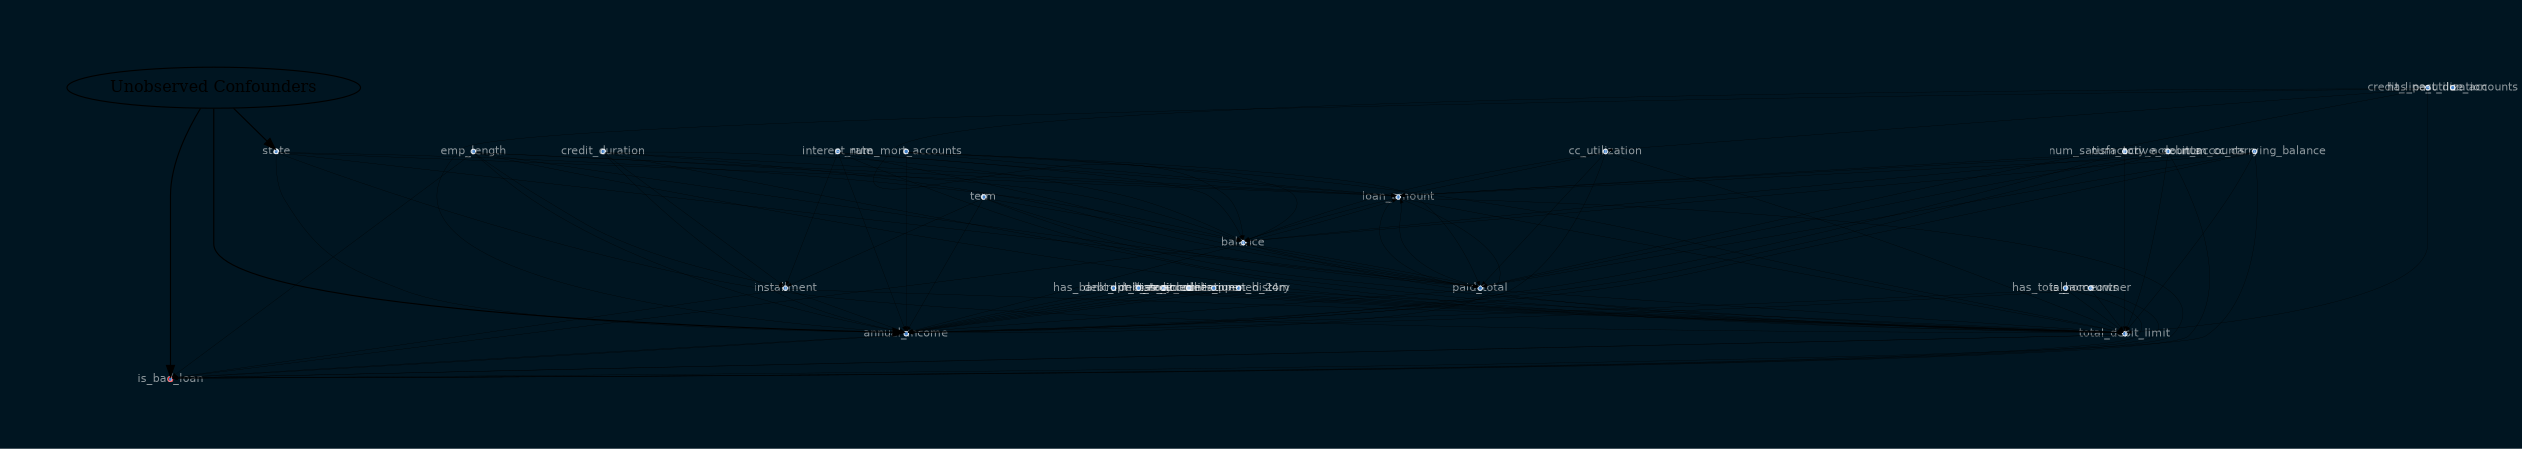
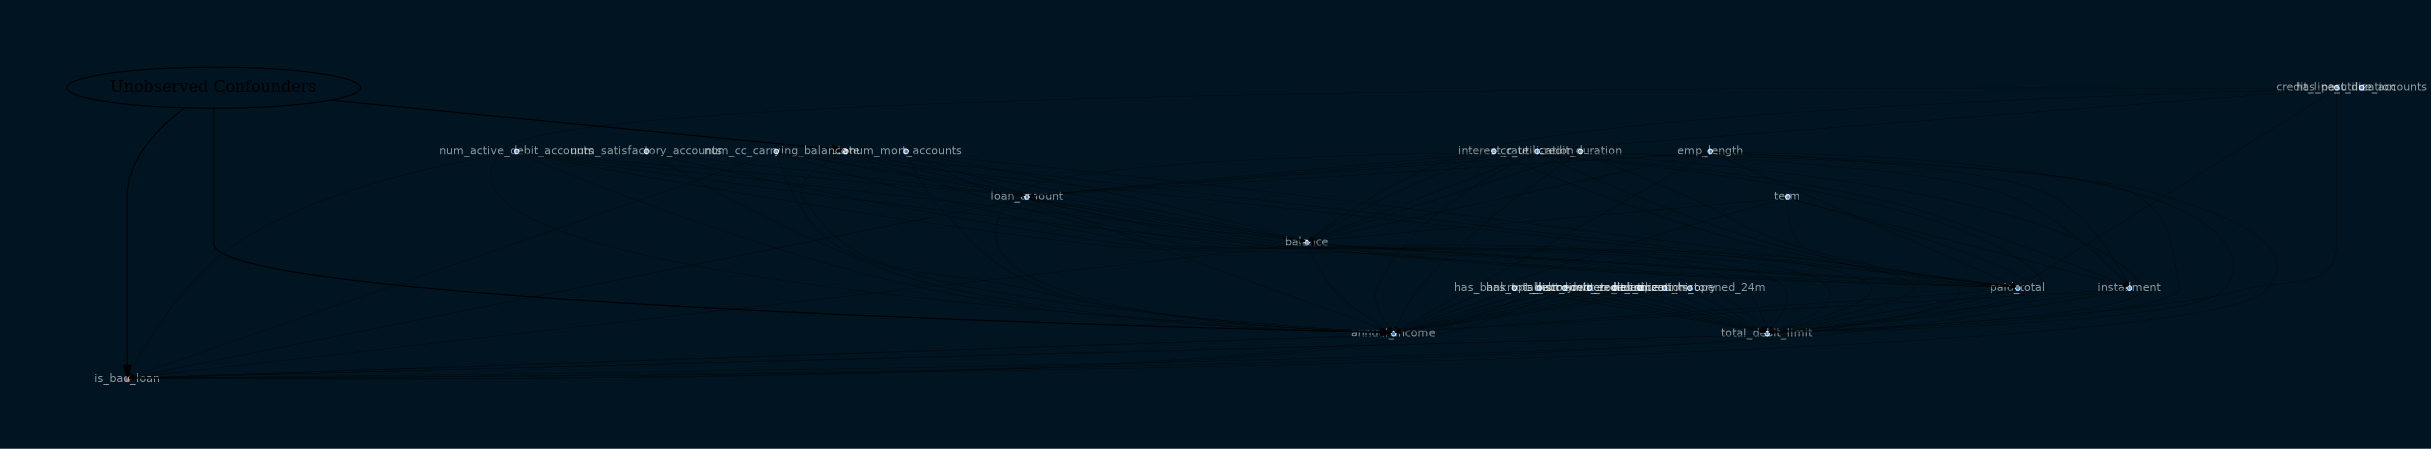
none -> (1078, 367)
